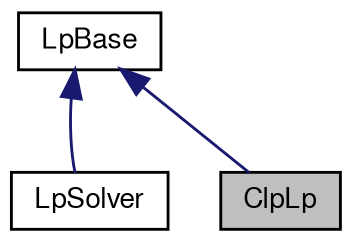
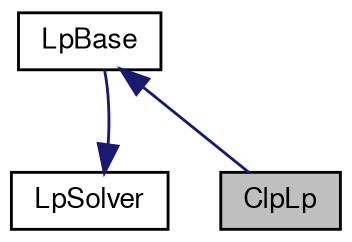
(71, 136) -> (109, 107)
